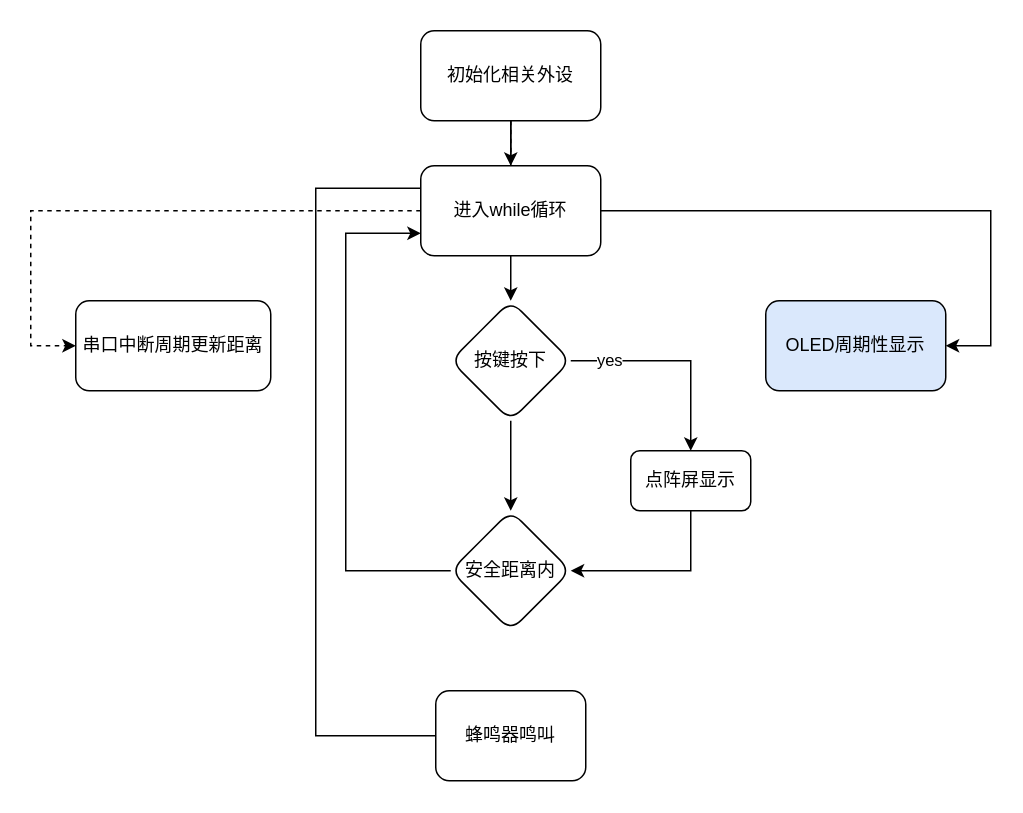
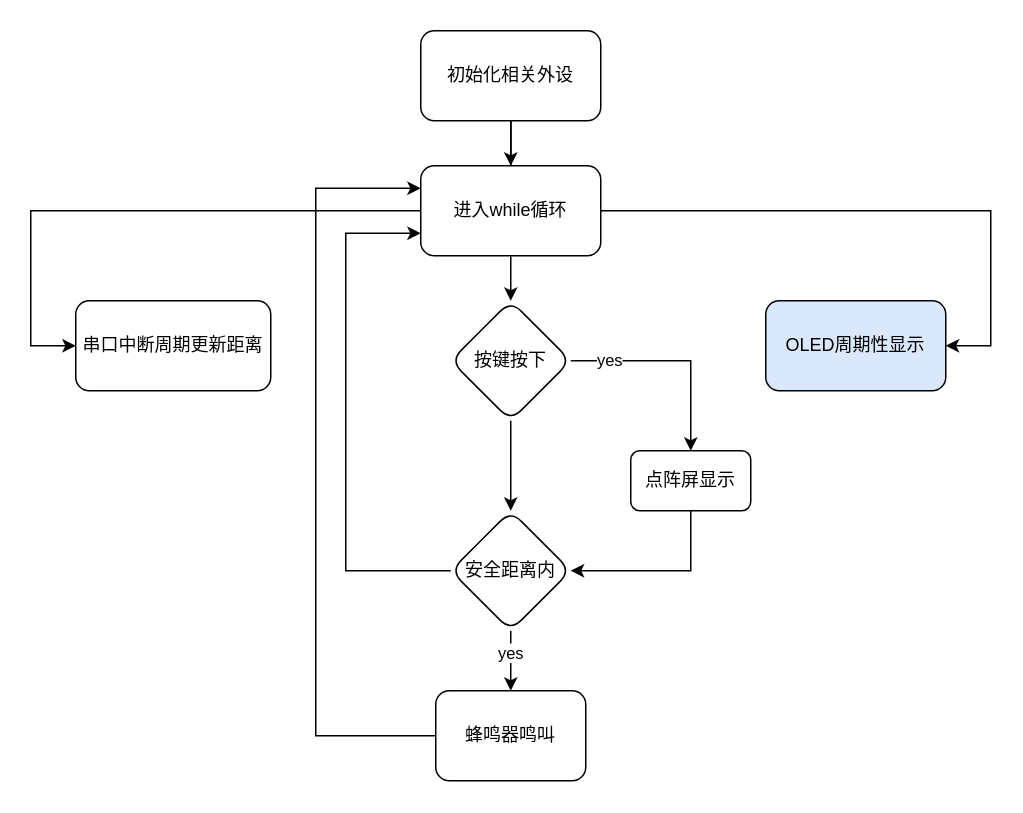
(413, 188) -> (409, 188)
(87, 211) -> (87, 211)
none -> (511, 656)
